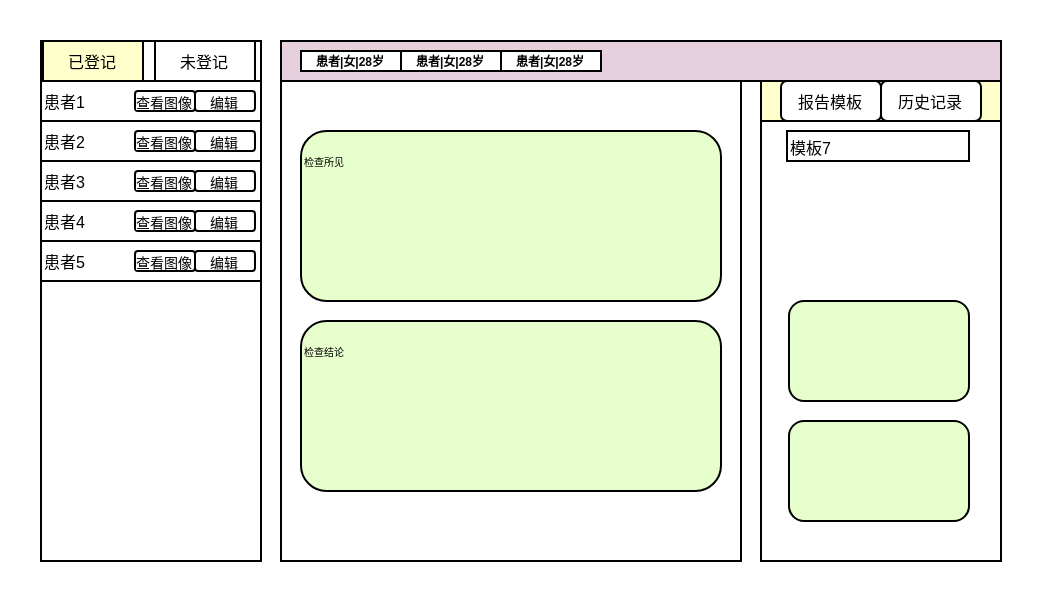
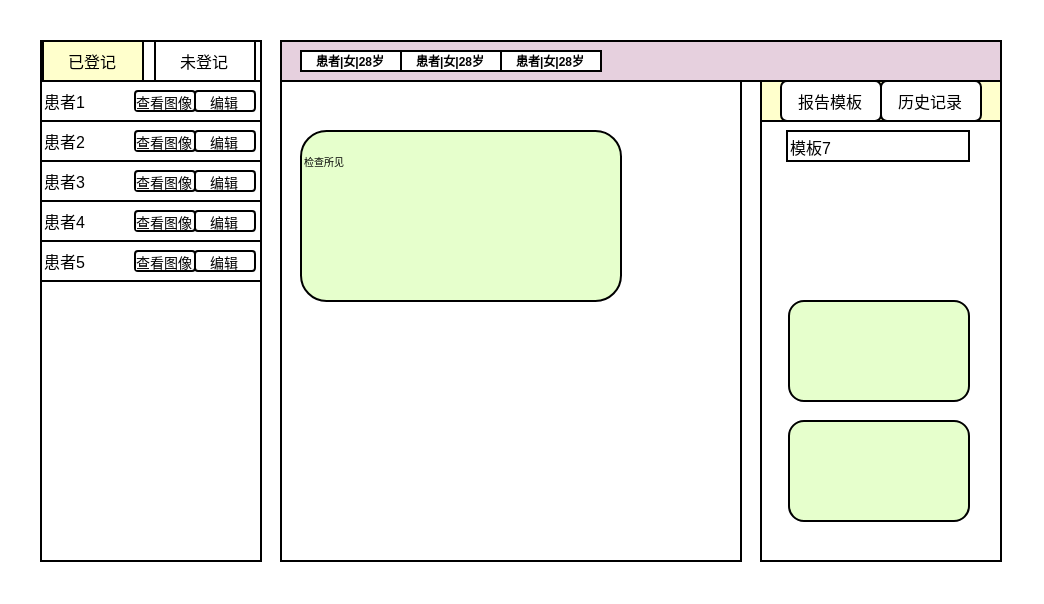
(511, 216) -> (461, 216)
(511, 406) -> none
